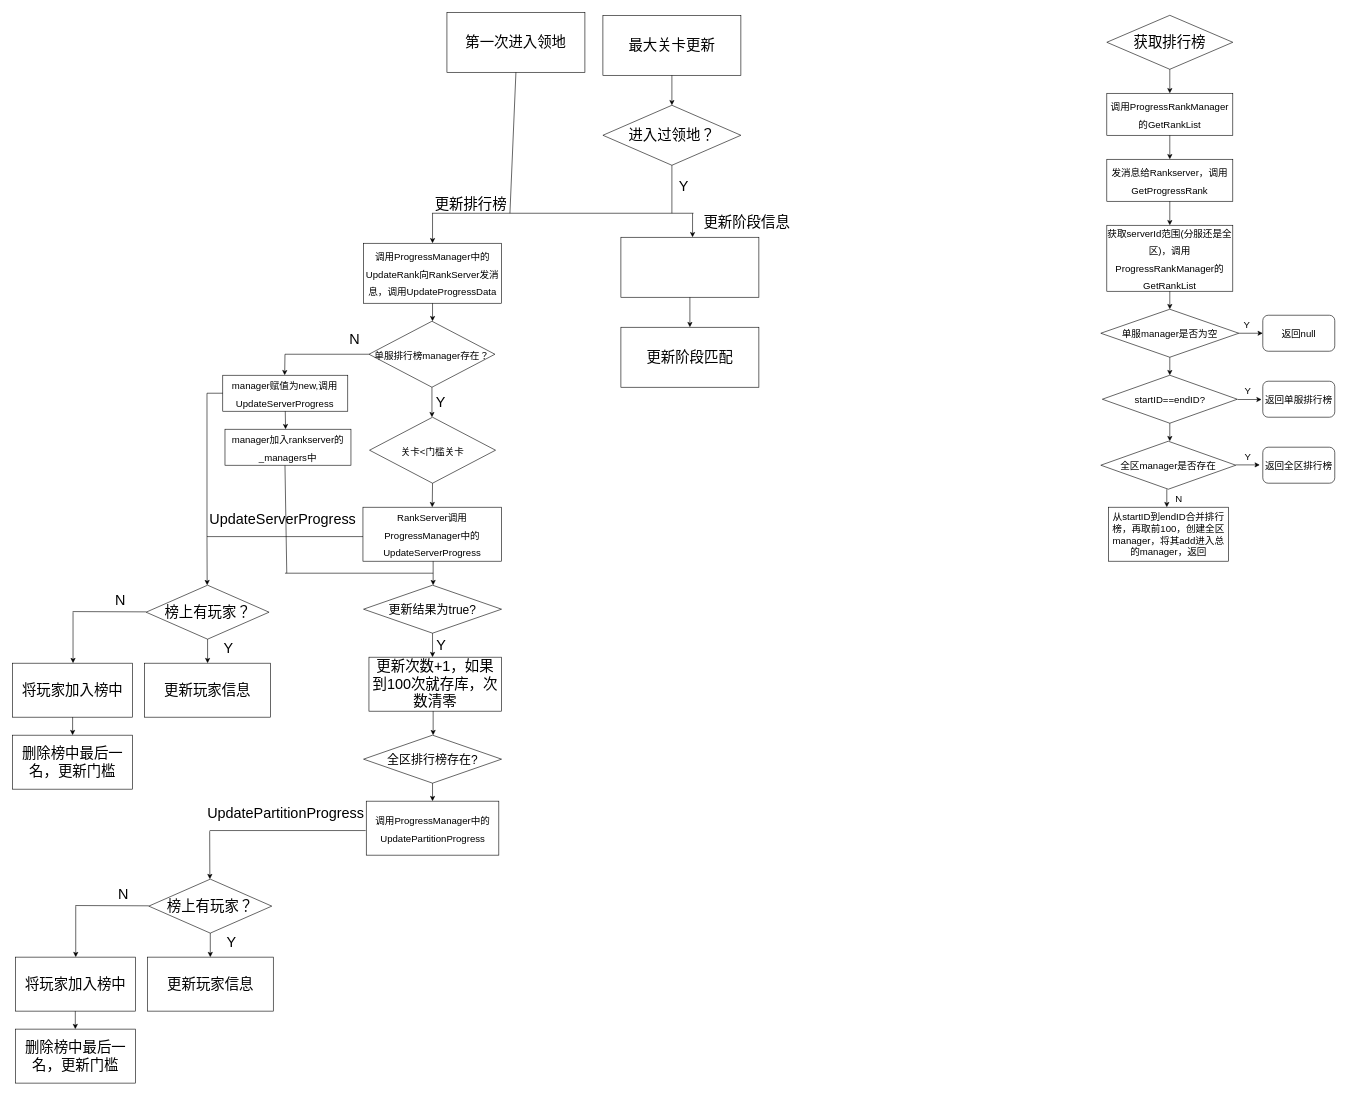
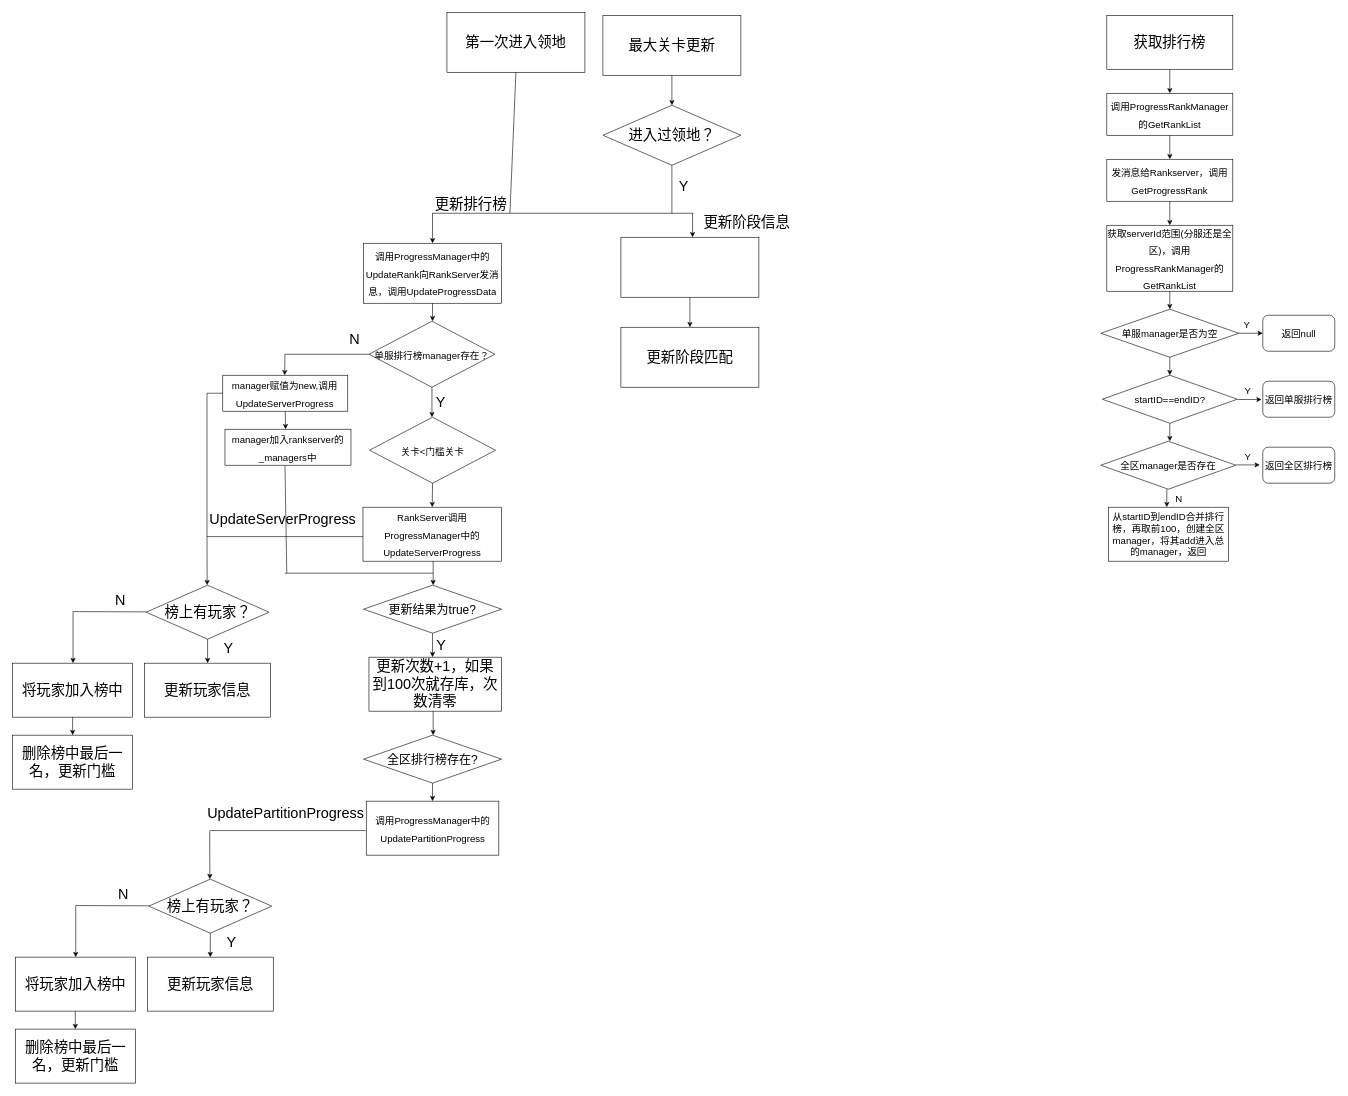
(1170, 42) -> (1170, 42)
